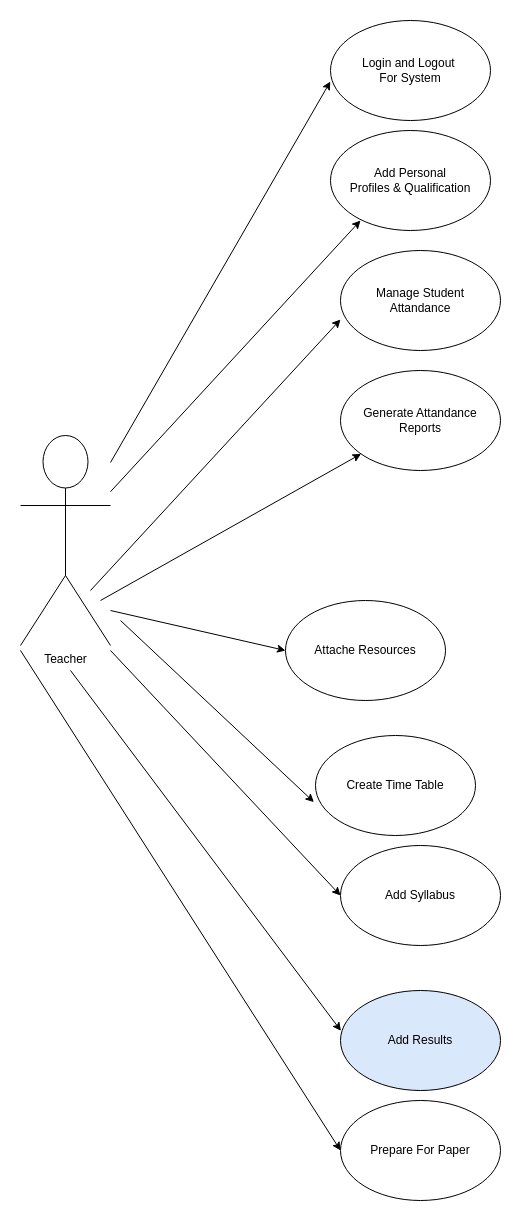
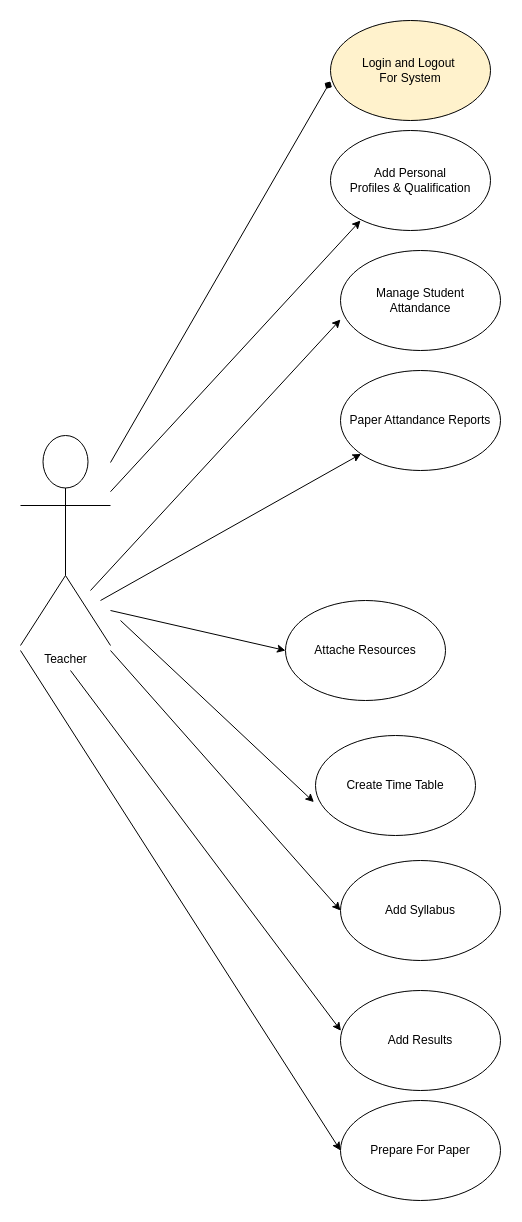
(411, 71) -> (411, 71)
(326, 89) -> (326, 89)
(421, 421) -> (421, 421)
(421, 896) -> (421, 911)
(421, 1041) -> (421, 1041)
